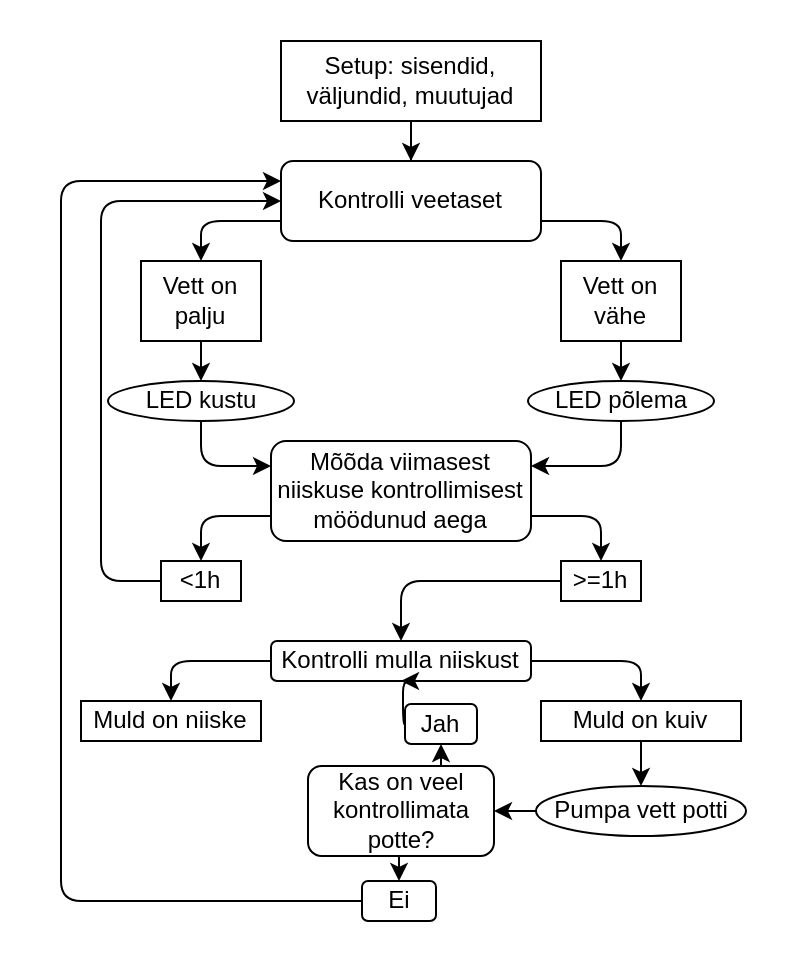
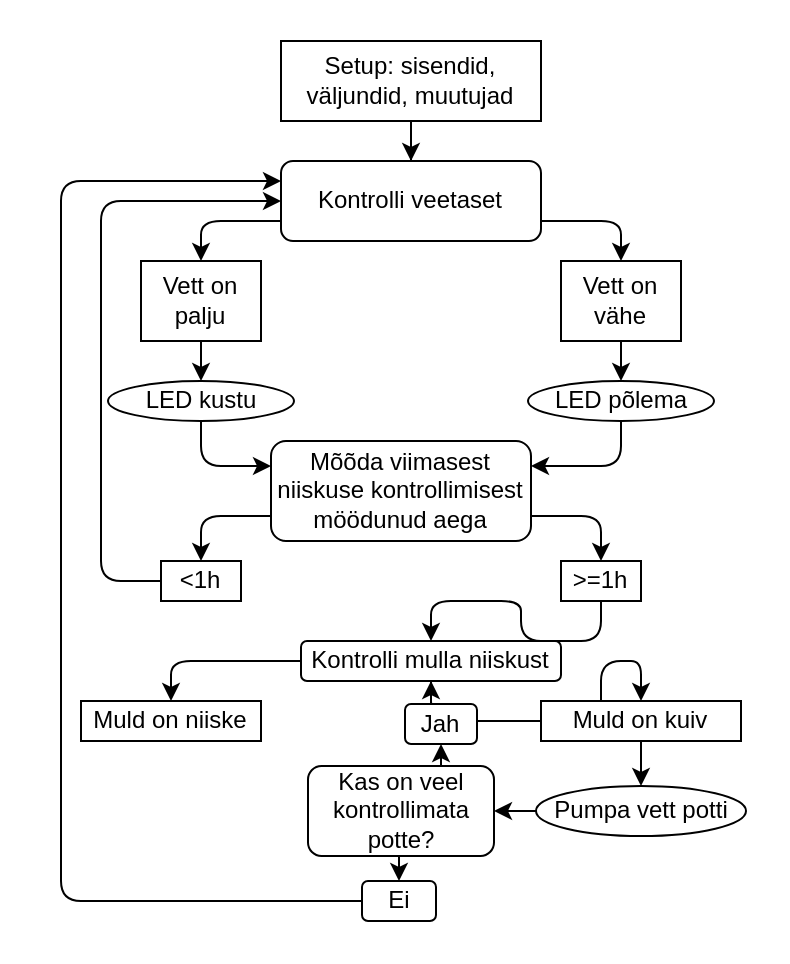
(401, 661) -> (431, 661)
